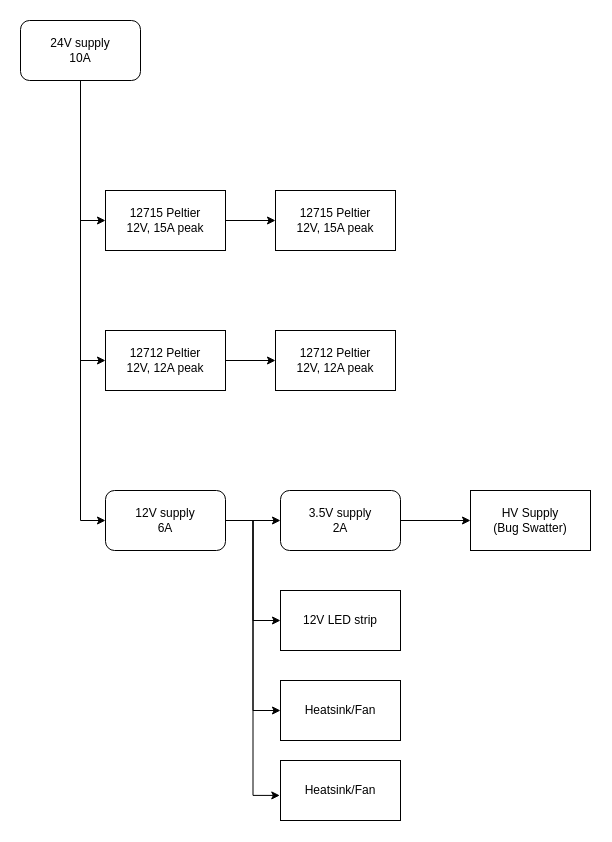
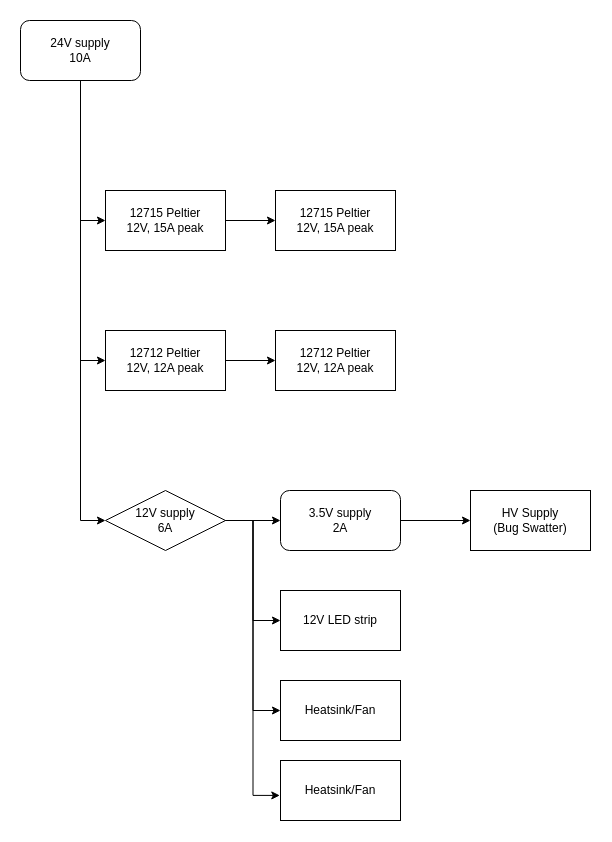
(166, 521) -> (166, 521)
